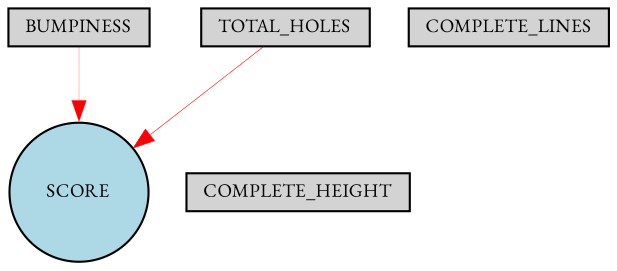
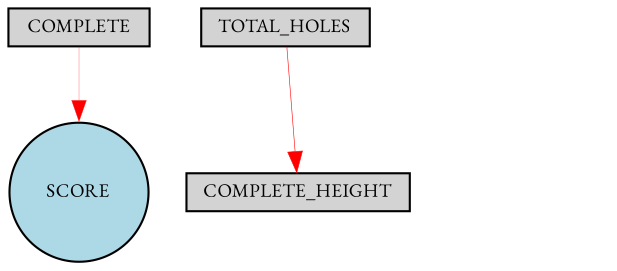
(79, 27) -> (79, 27)
(509, 27) -> none
(207, 91) -> (291, 99)
